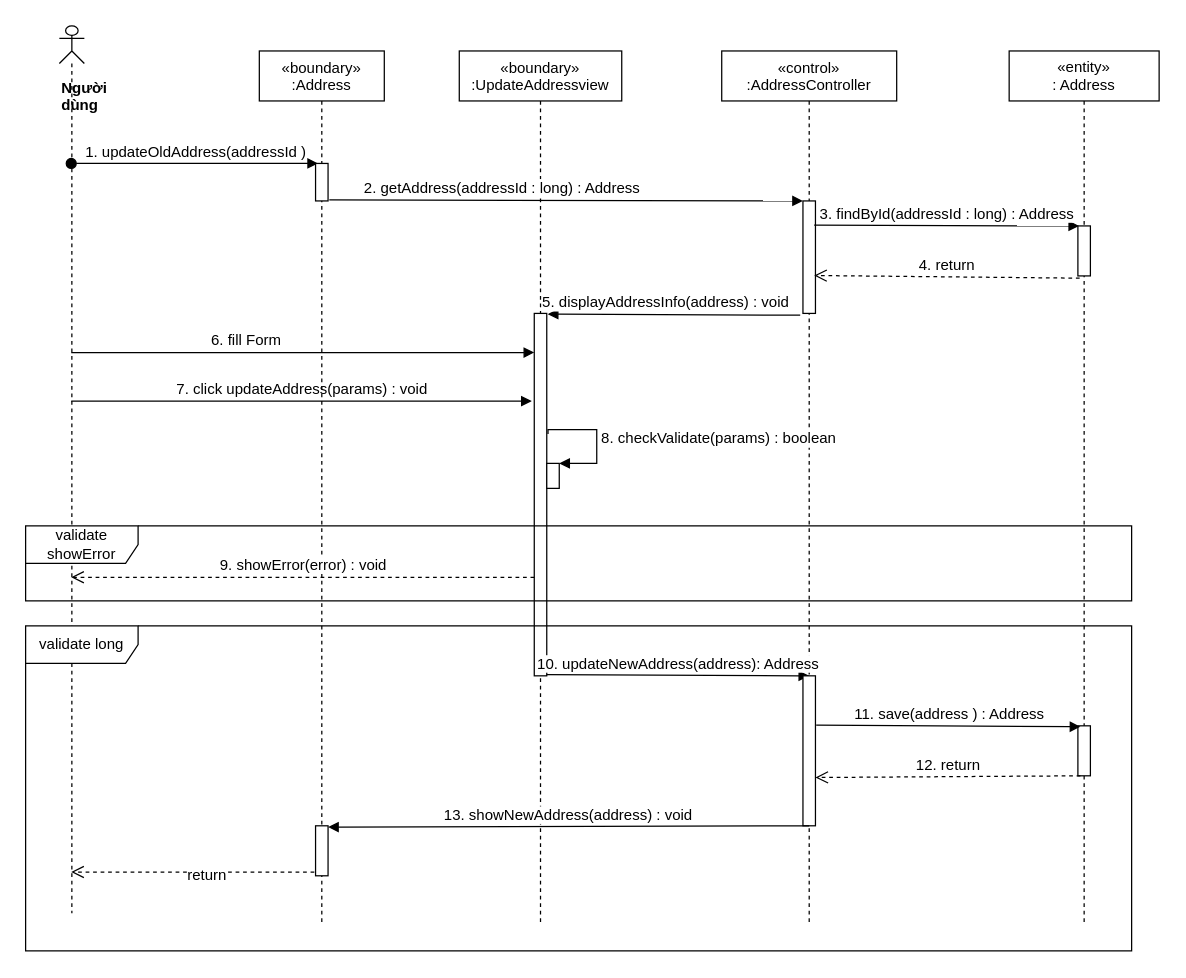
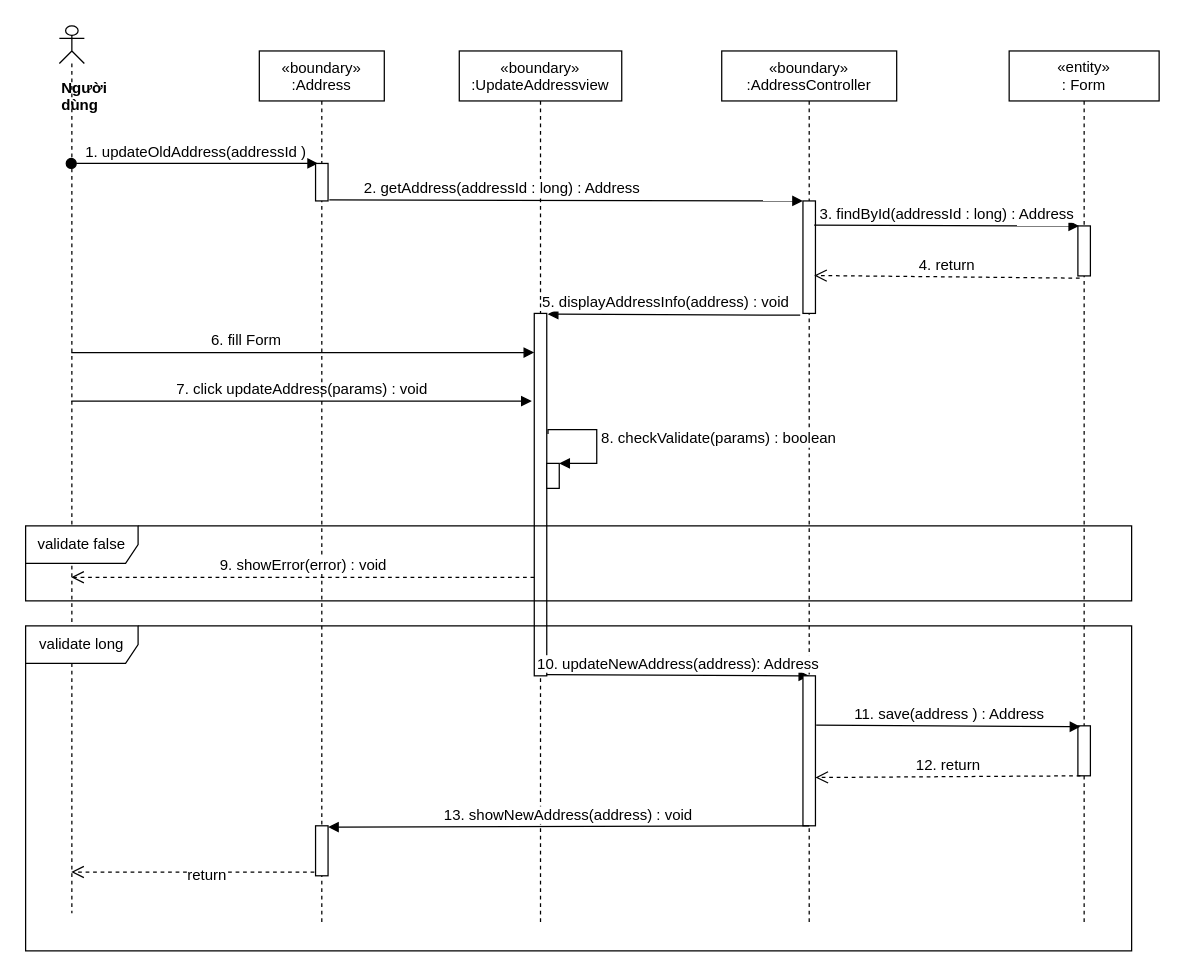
(809, 68) -> (809, 68)
(1084, 76) -> (1084, 76)
(82, 544) -> (82, 544)
